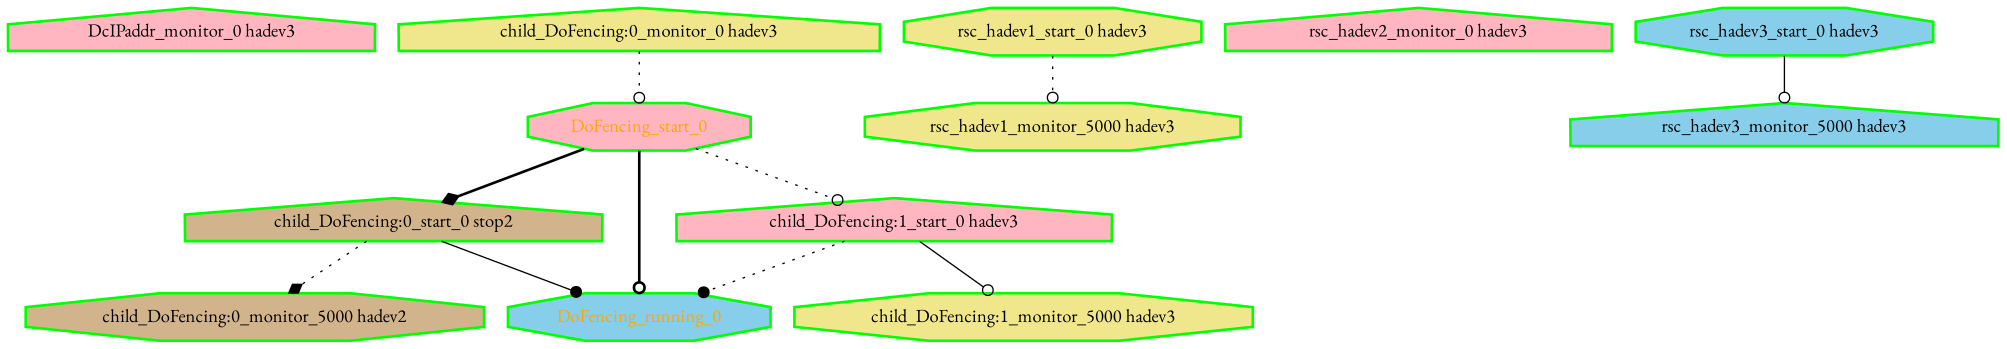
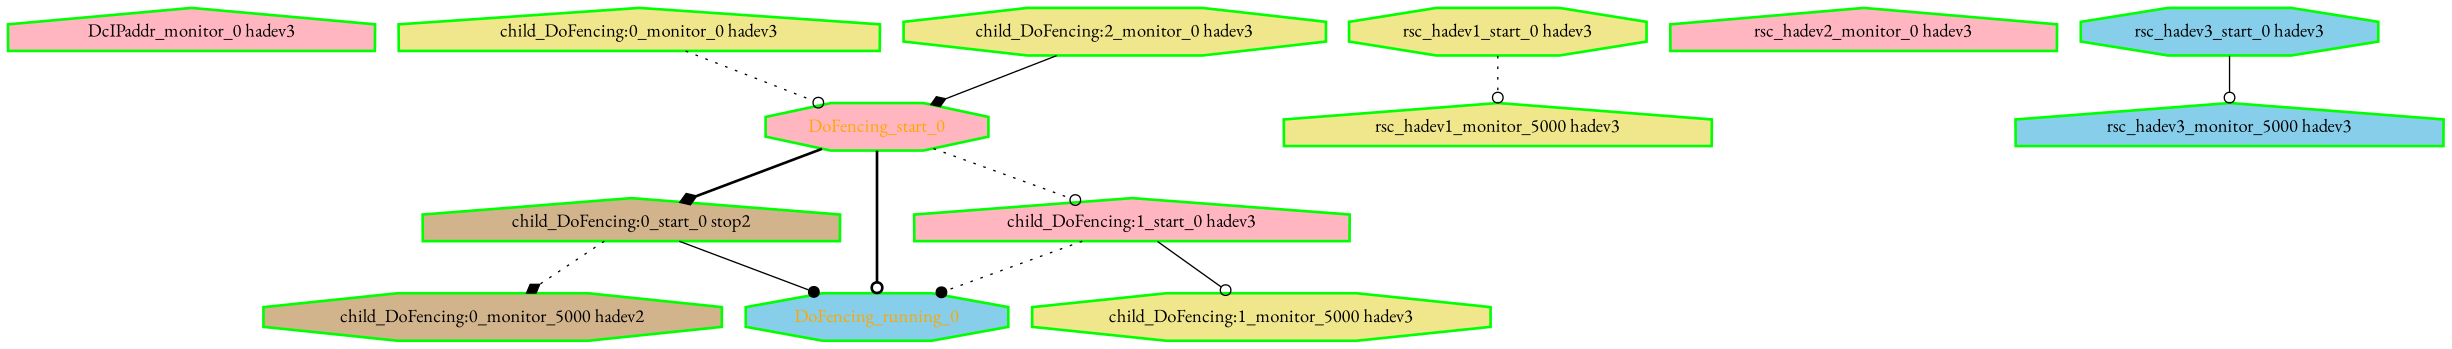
none -> (1115, 32)
(1053, 127) -> (1498, 127)
